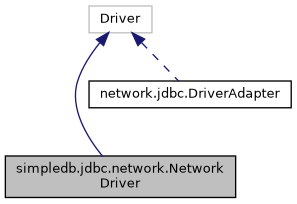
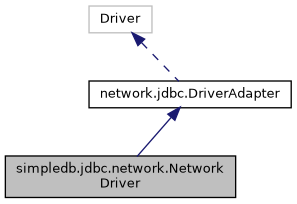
(76, 100) -> (154, 137)
